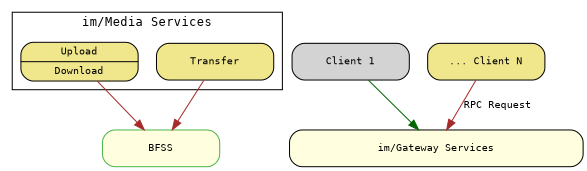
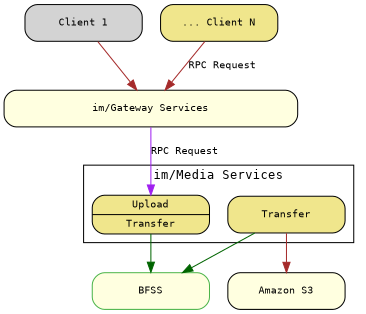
(80, 71) -> (151, 224)
(191, 101) -> (223, 250)
(390, 101) -> (114, 62)
(117, 102) -> (151, 249)
none -> (151, 156)
none -> (286, 291)
